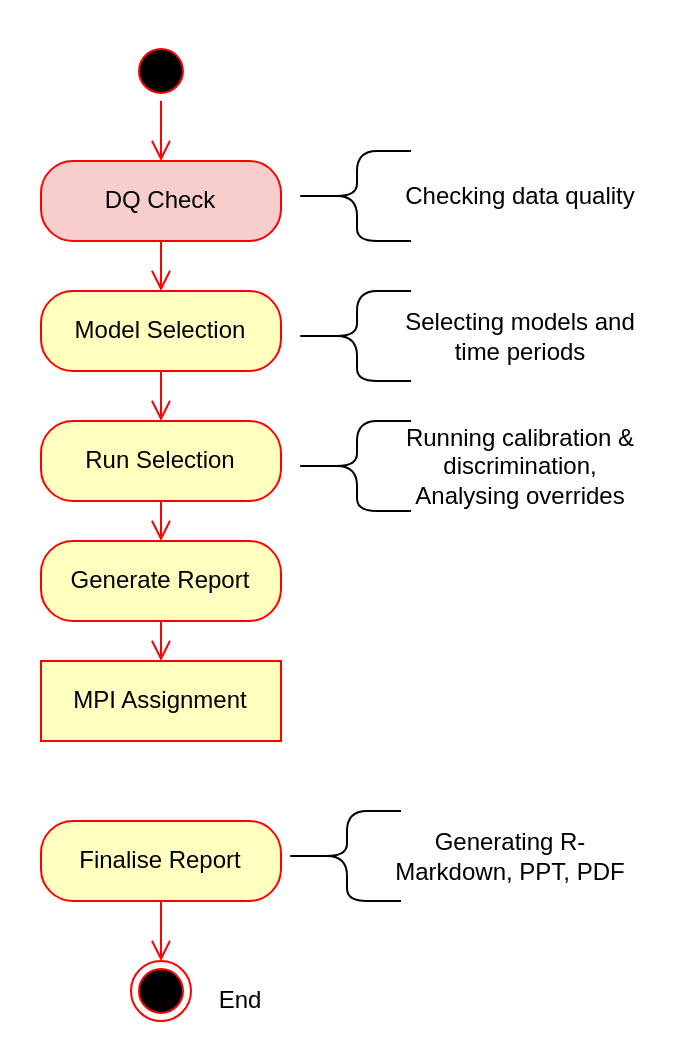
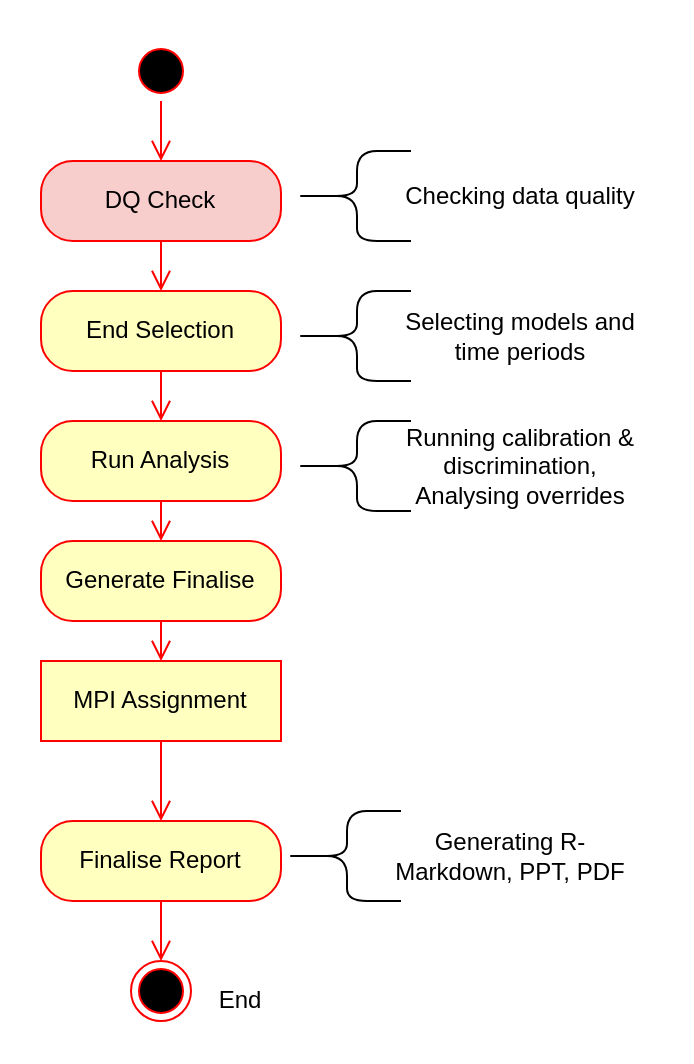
(161, 331) -> (161, 331)
(161, 461) -> (161, 461)
(161, 581) -> (161, 581)
none -> (161, 778)
